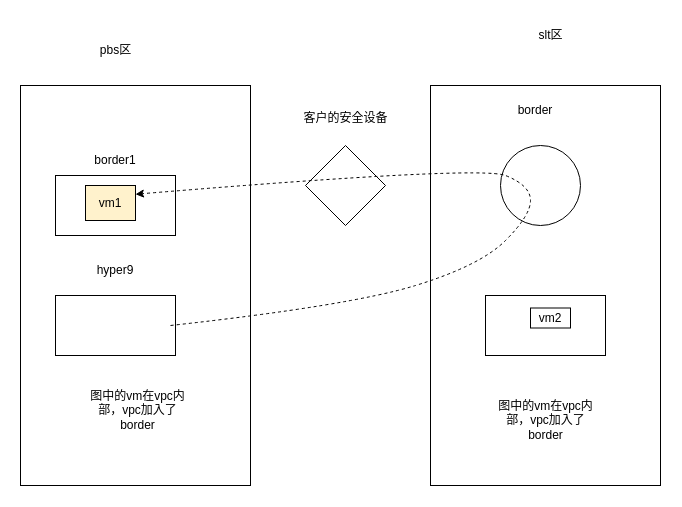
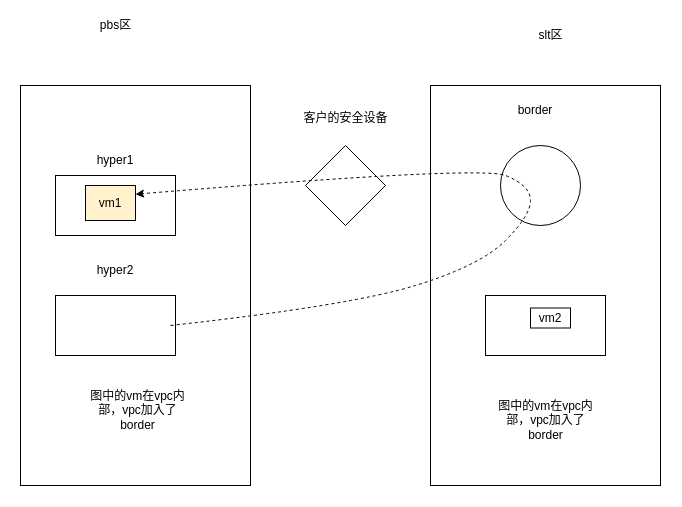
(116, 51) -> (116, 26)
(116, 161) -> (116, 161)
(116, 271) -> (116, 271)
